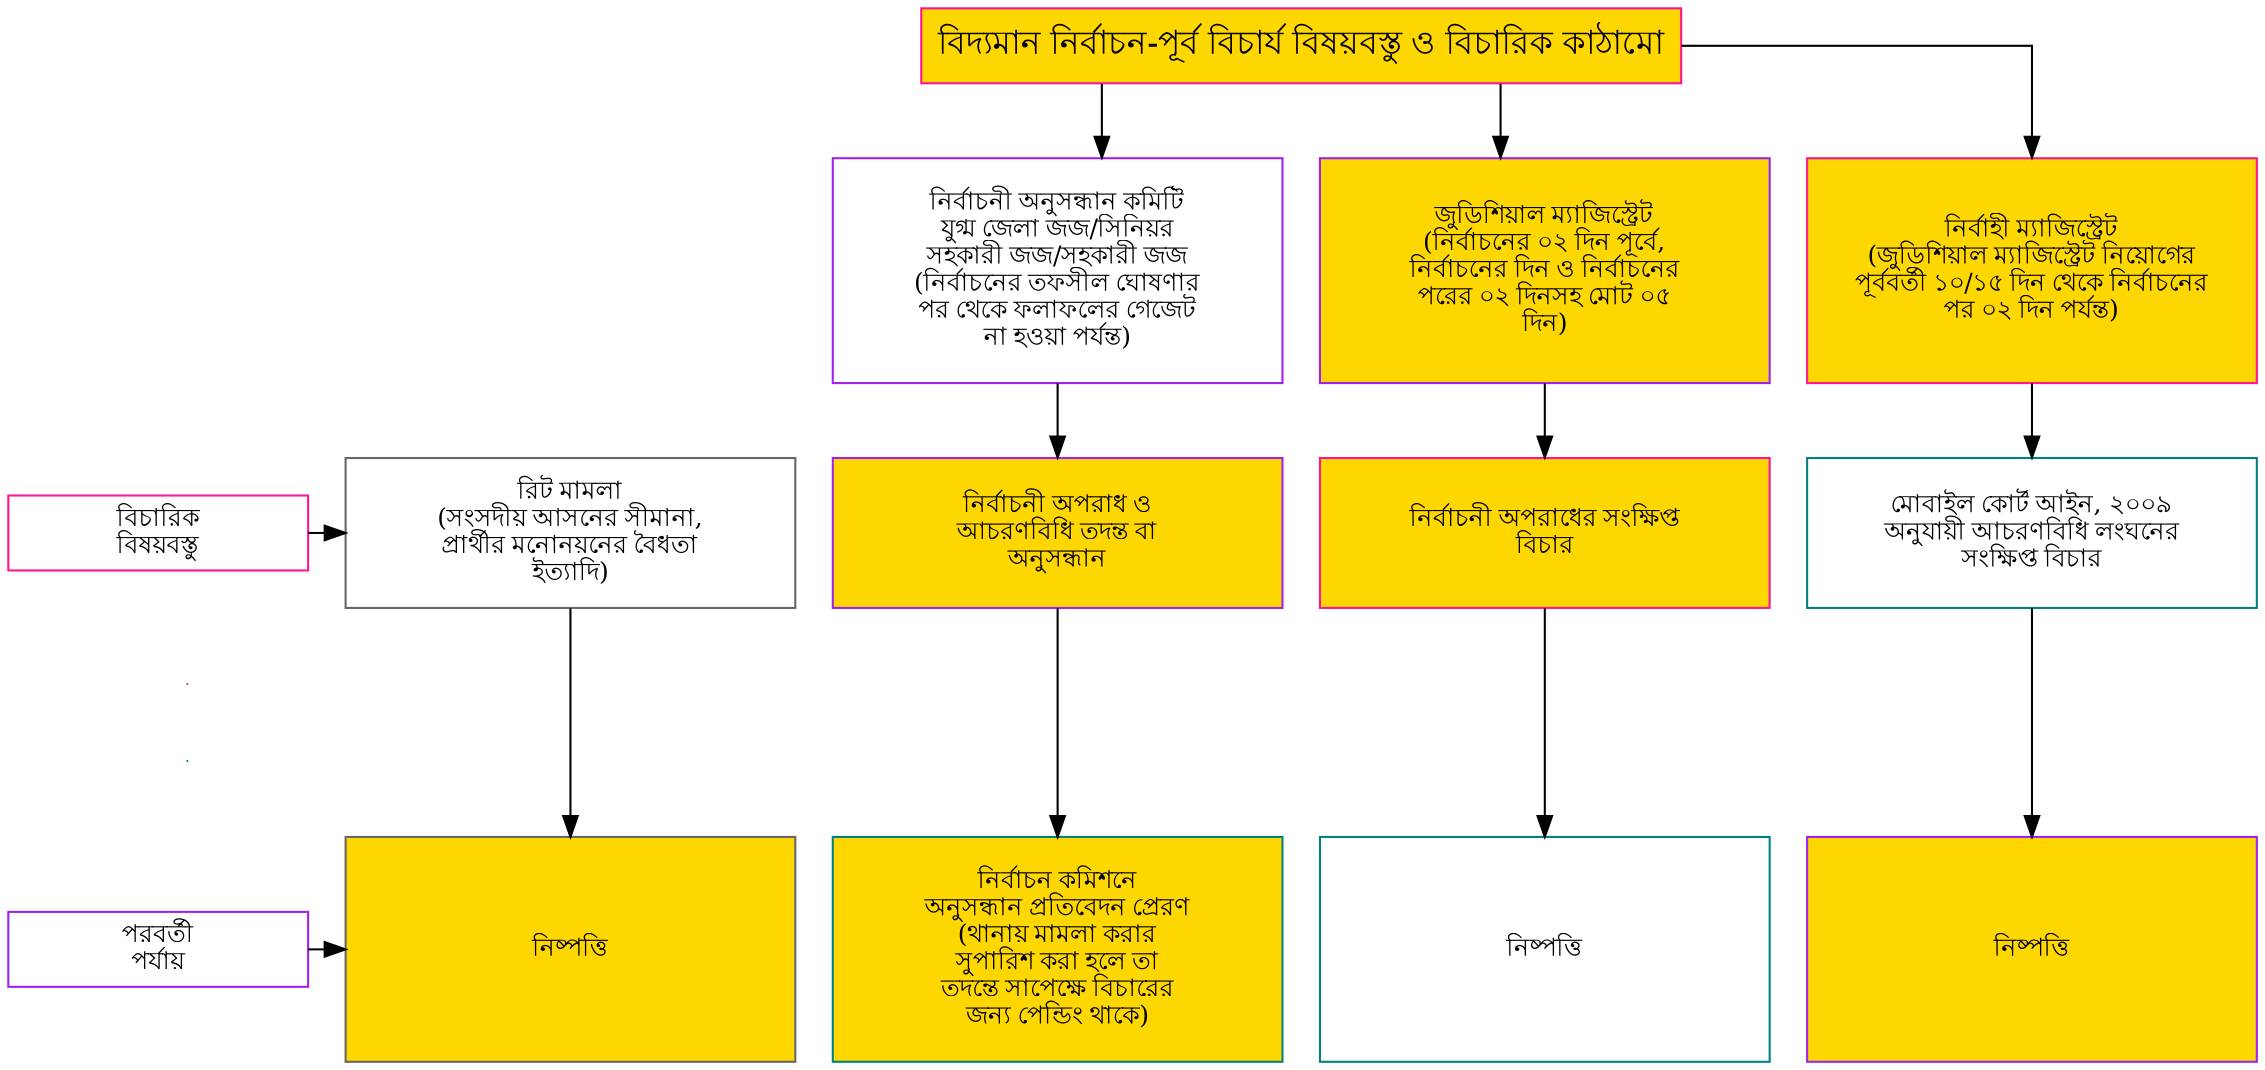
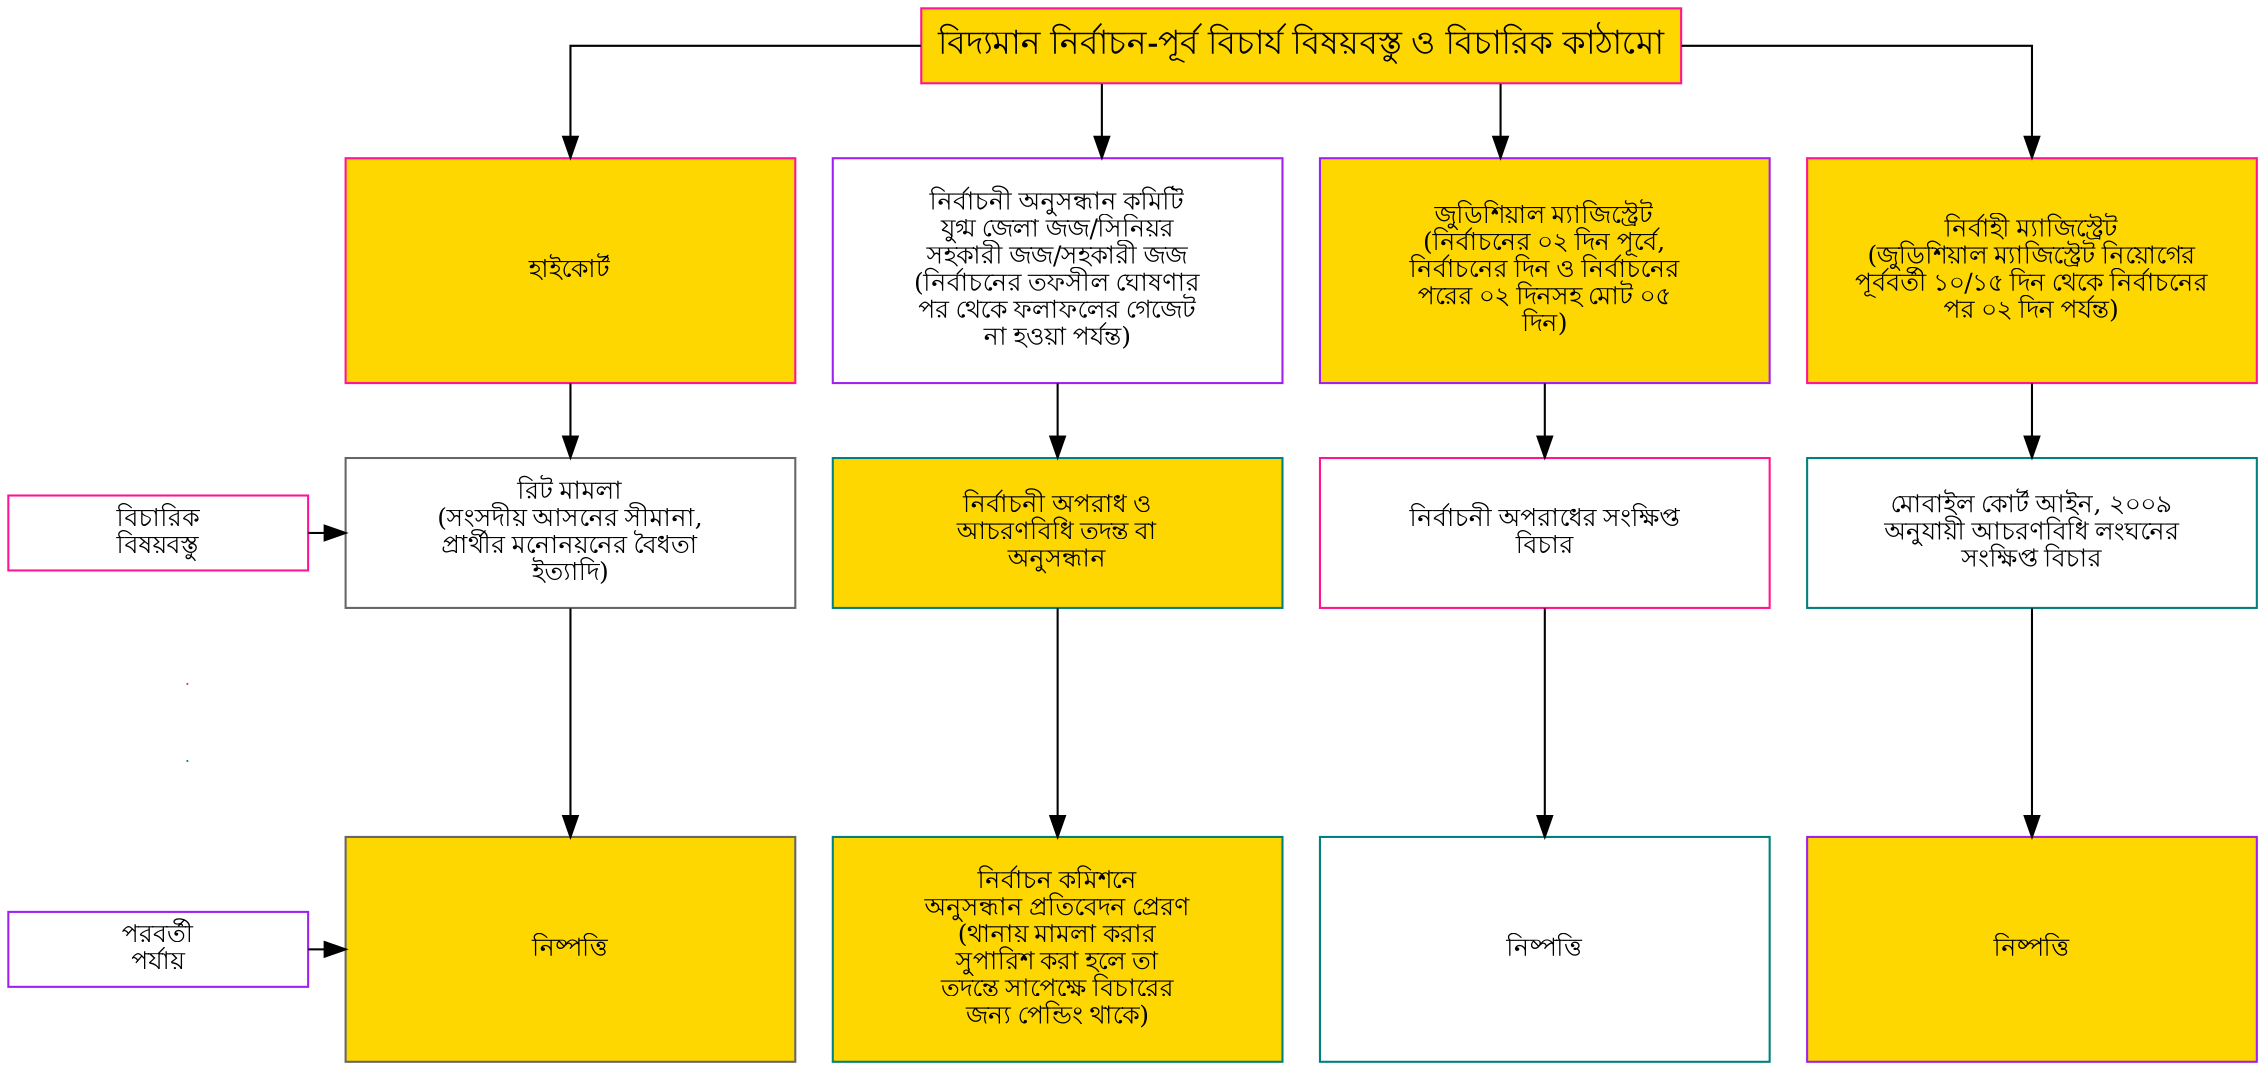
none -> (570, 271)
(1058, 533) -> (1058, 533)
(1545, 533) -> (1545, 533)
